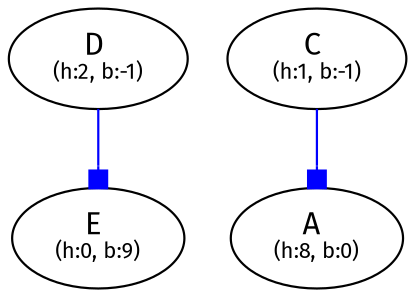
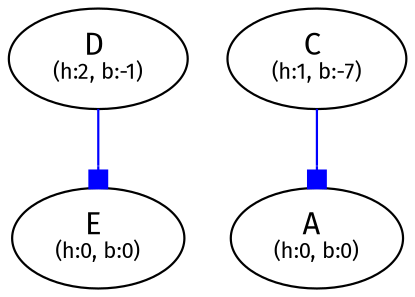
(317, 72) -> (317, 72)
(98, 251) -> (98, 251)
(317, 251) -> (317, 251)
